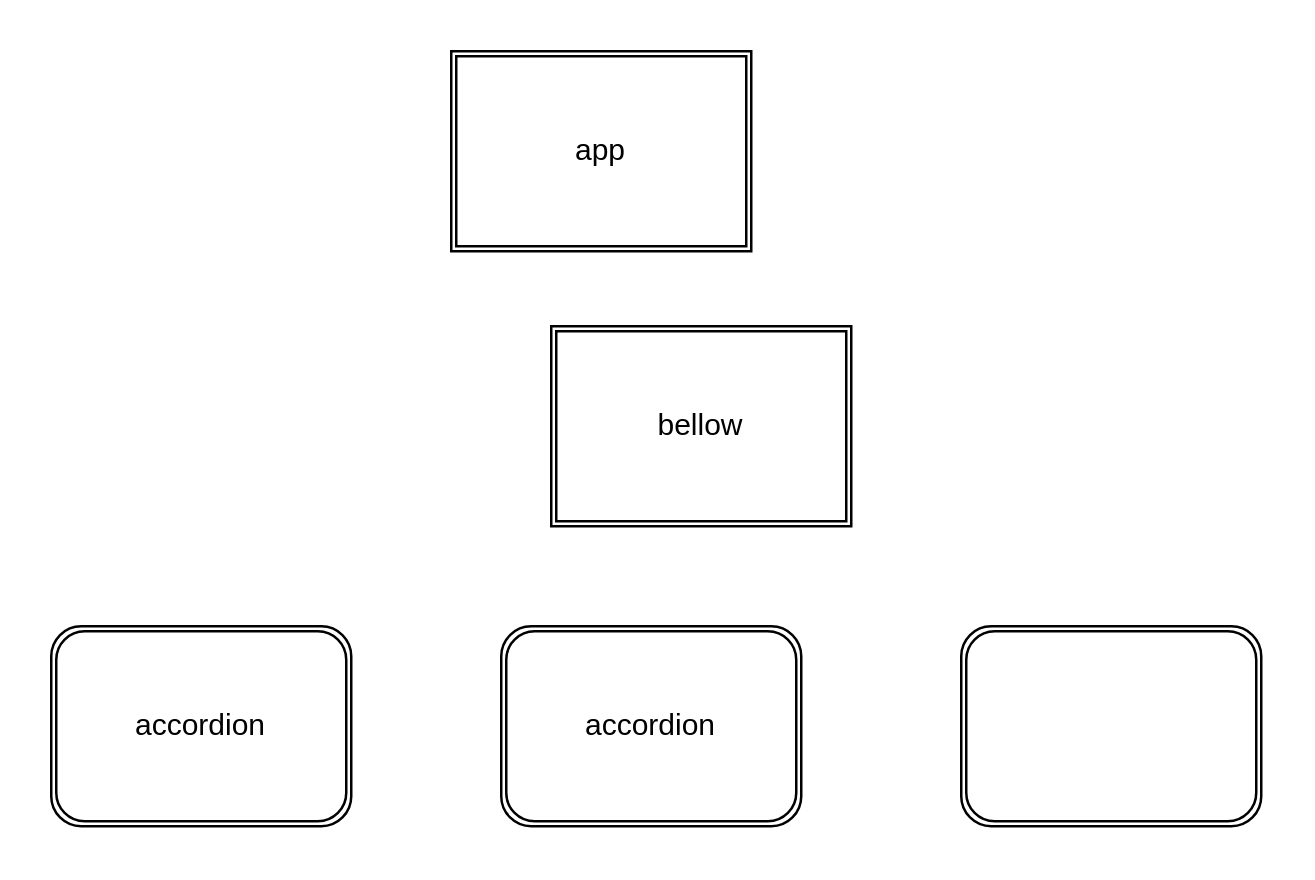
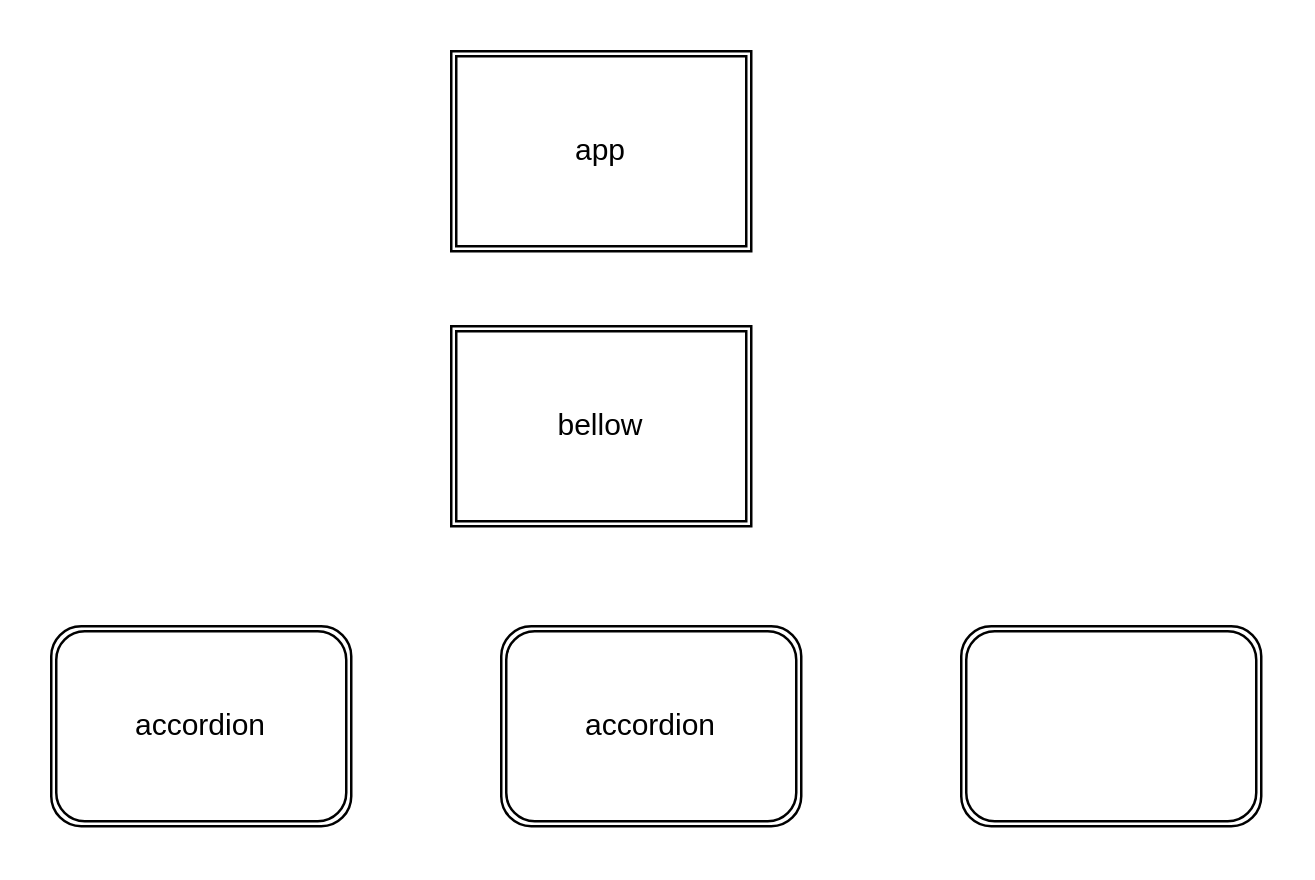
(701, 426) -> (601, 426)
